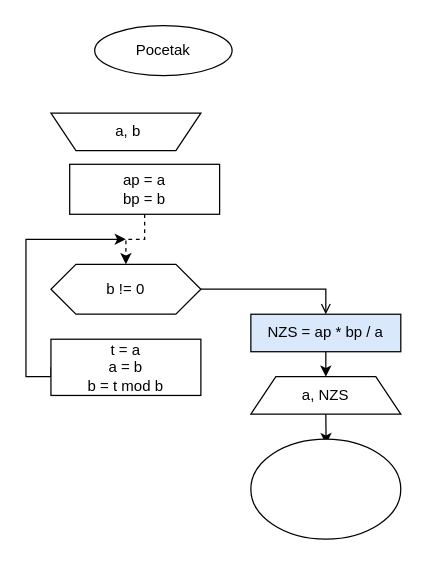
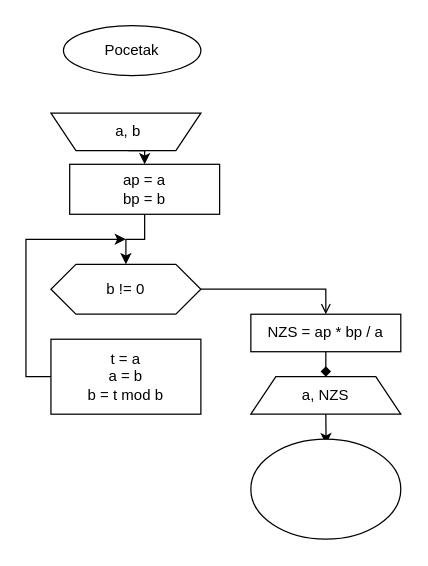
(163, 51) -> (132, 51)
none -> (143, 151)
(138, 239) -> (138, 239)
(326, 333) -> (326, 333)
(326, 367) -> (326, 366)
(126, 368) -> (126, 377)
